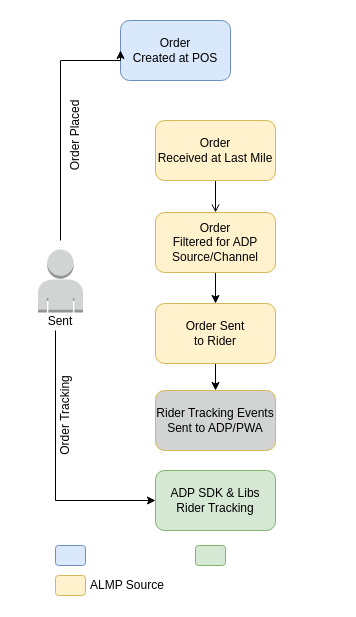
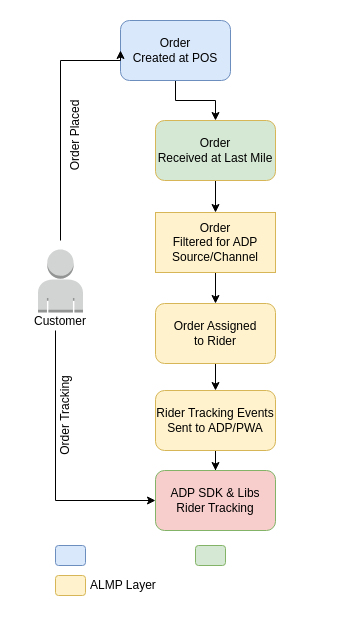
none -> (192, 101)
(216, 151) -> (216, 151)
(216, 205) -> (216, 204)
(216, 243) -> (216, 243)
(61, 322) -> (61, 322)
(216, 334) -> (216, 334)
(216, 421) -> (216, 421)
none -> (216, 465)
(216, 501) -> (216, 501)
(126, 586) -> (123, 586)
